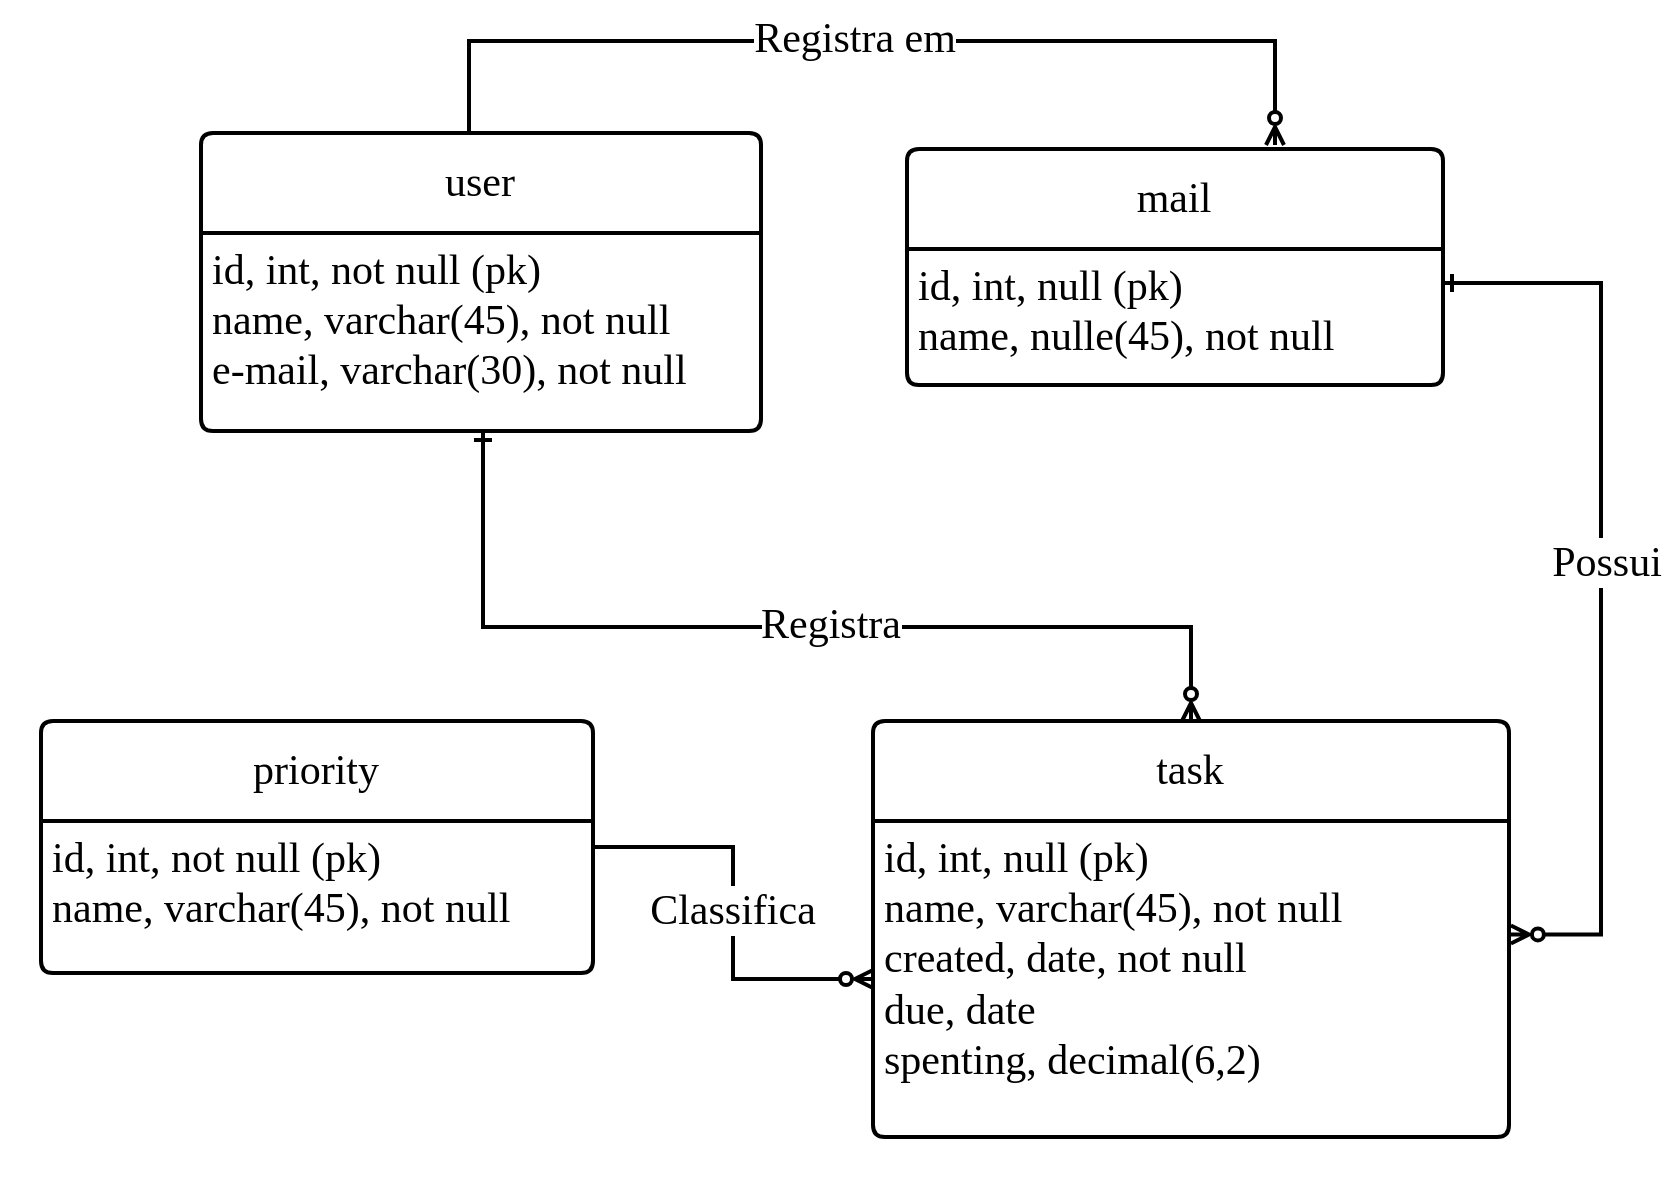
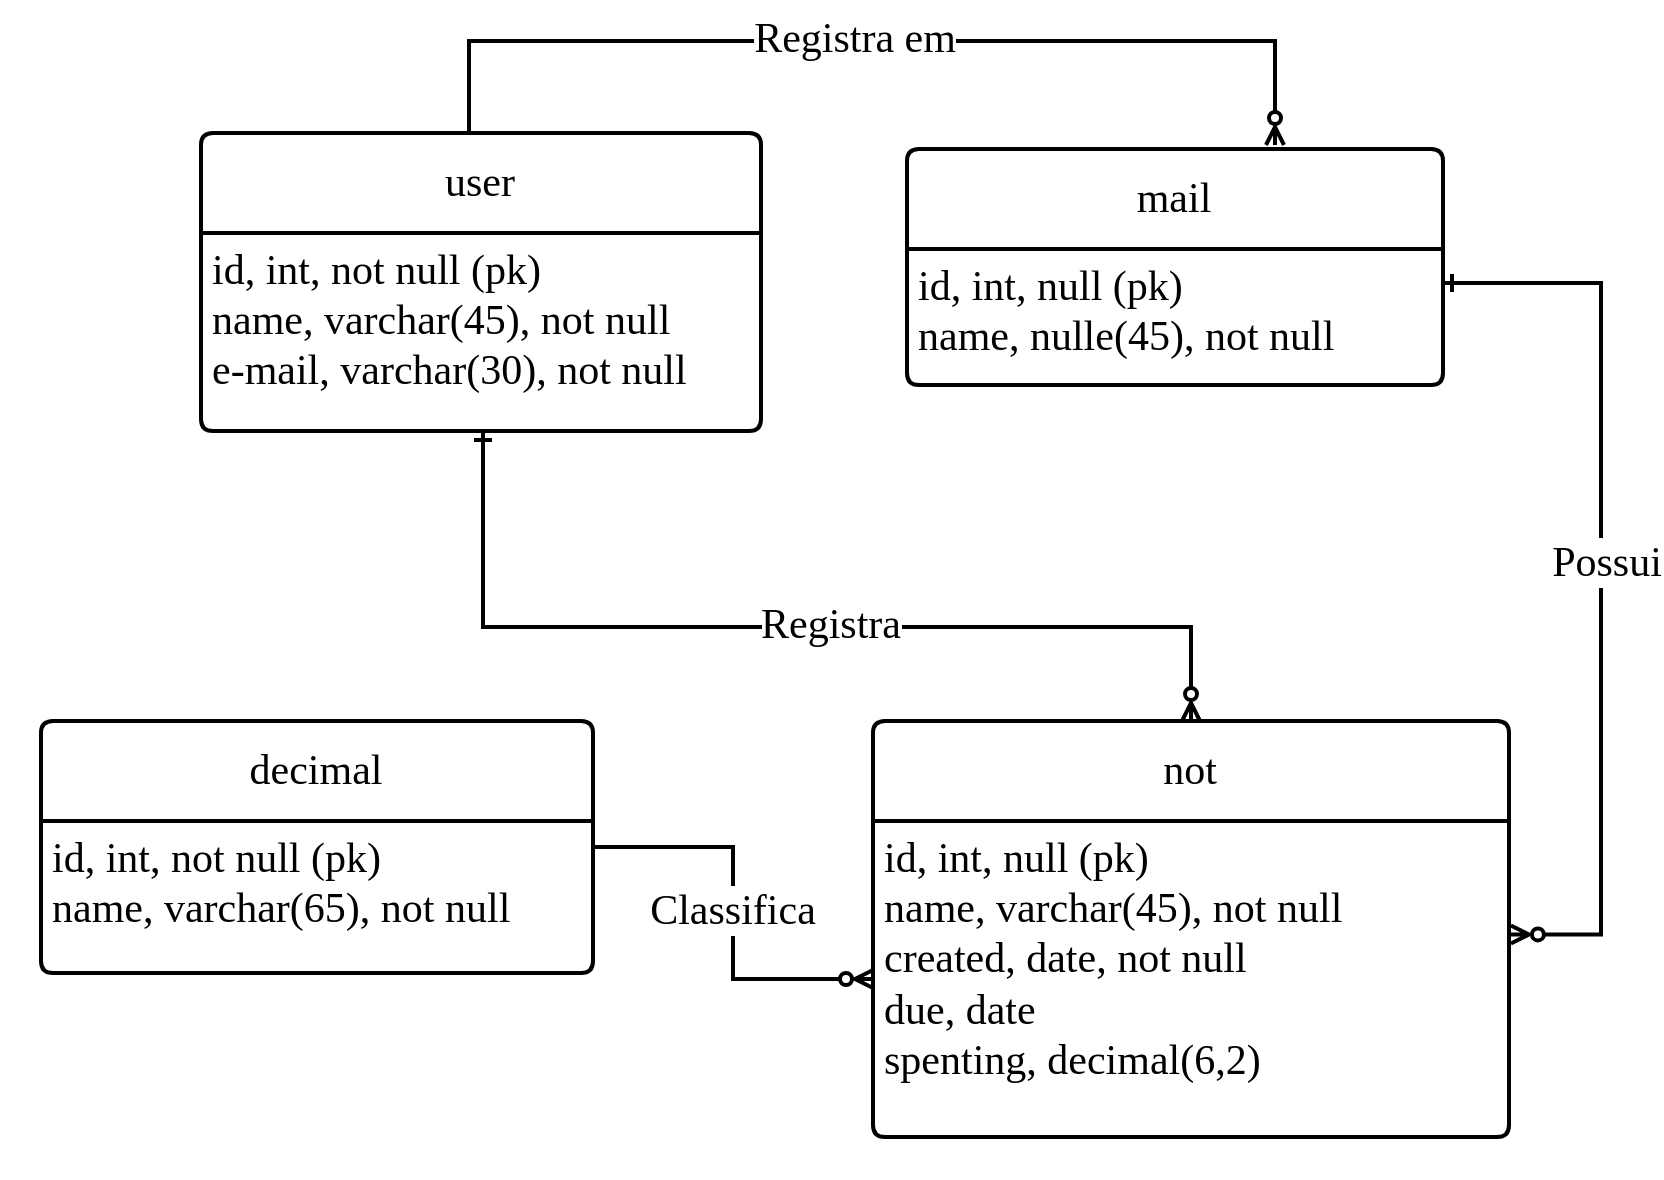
(317, 771) -> (317, 771)
(1191, 771) -> (1191, 771)
(332, 885) -> (332, 885)
